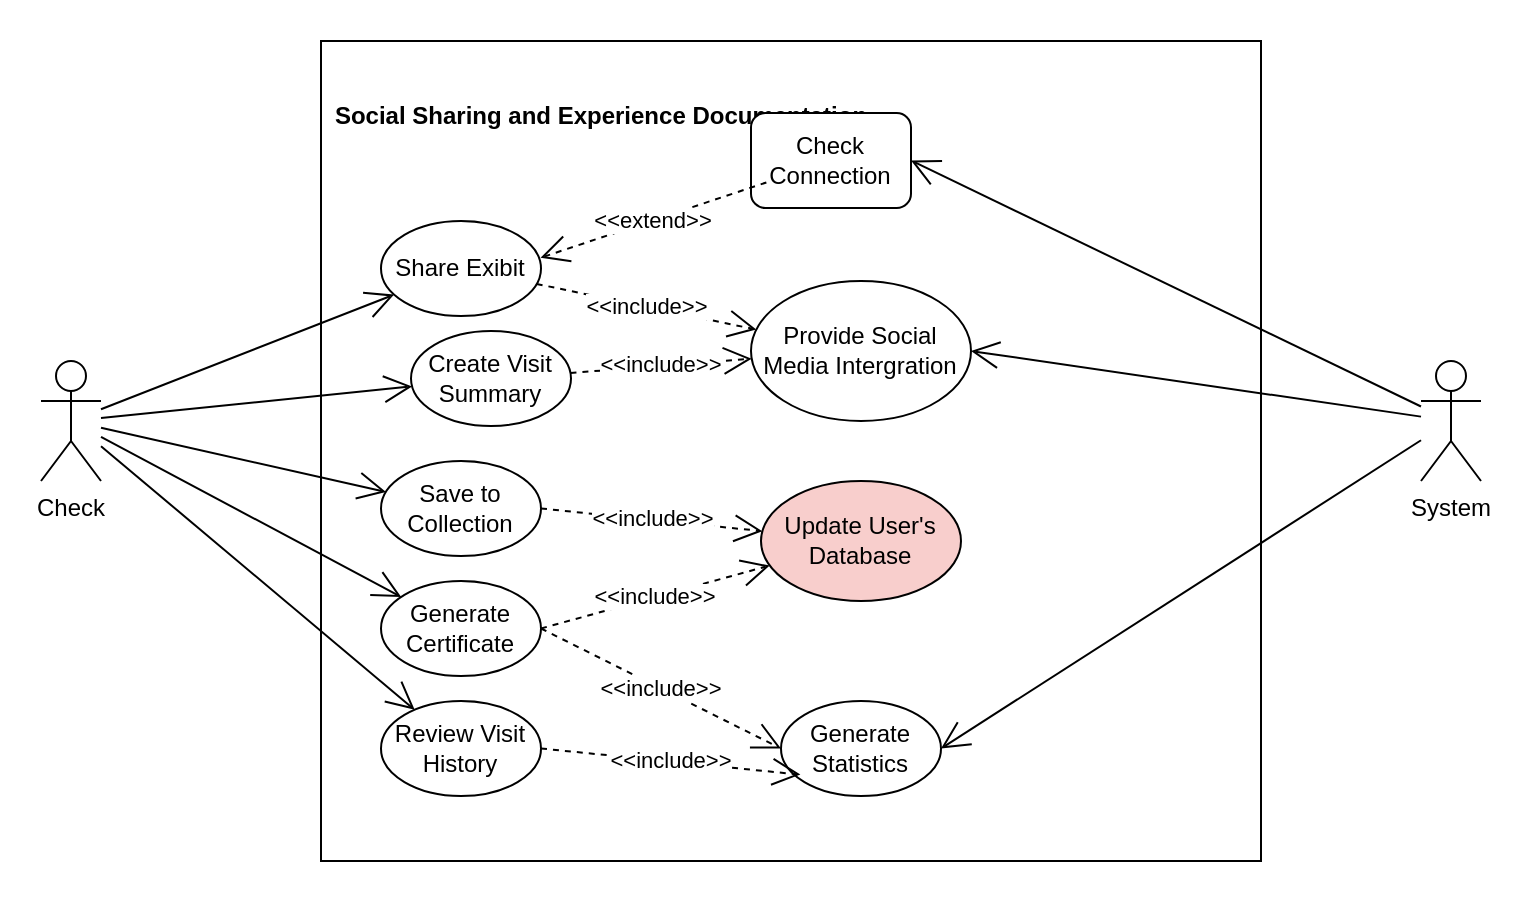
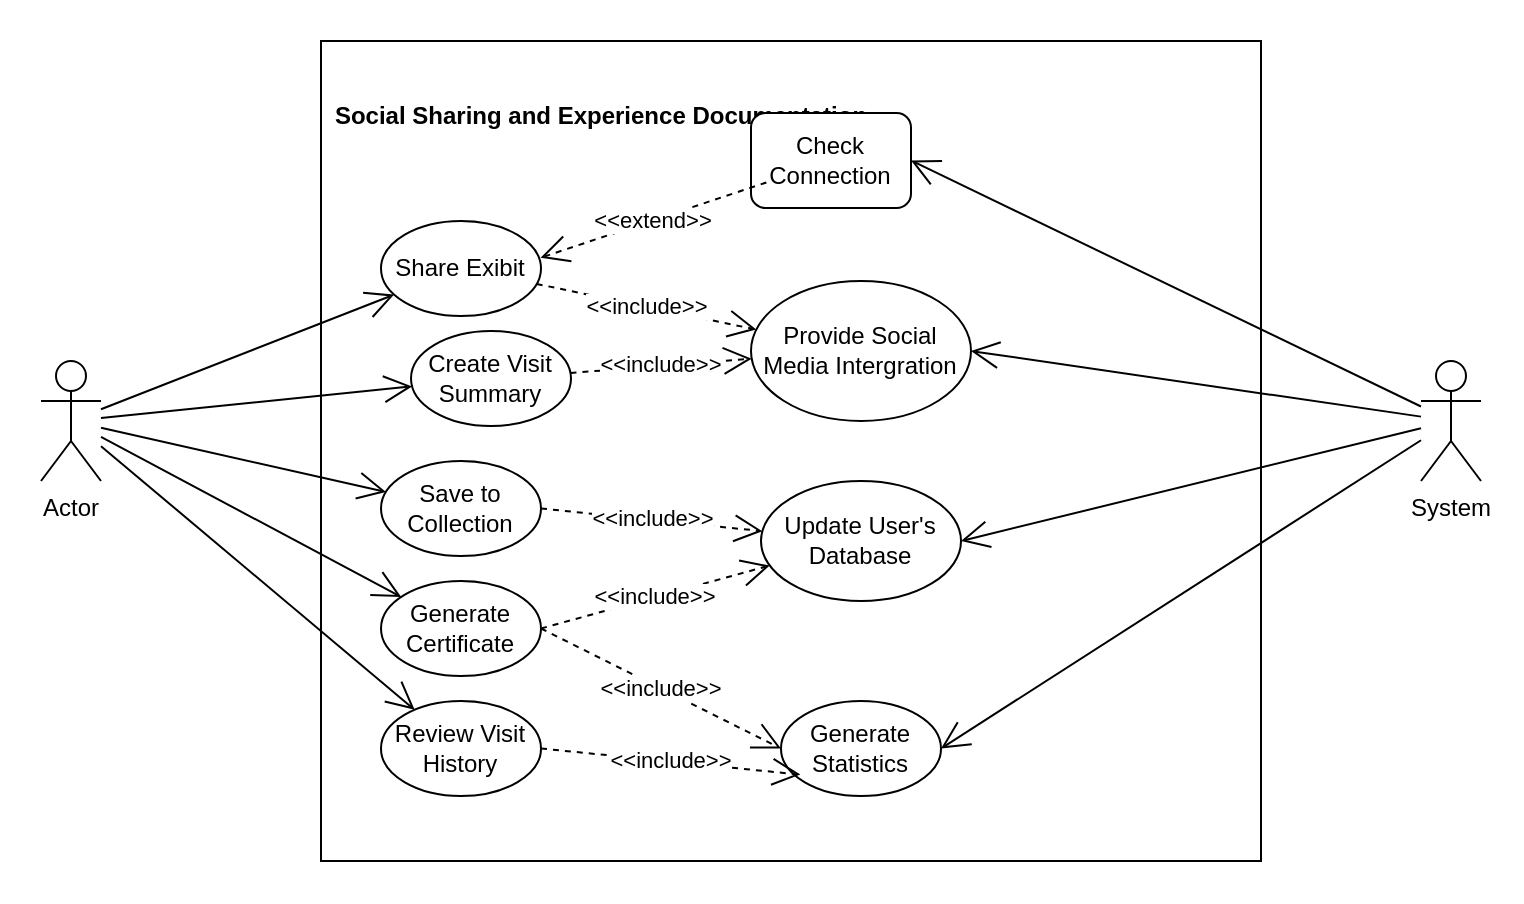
none -> (1194, 484)
(72, 509) -> (72, 509)
(861, 541) -> (861, 541)
